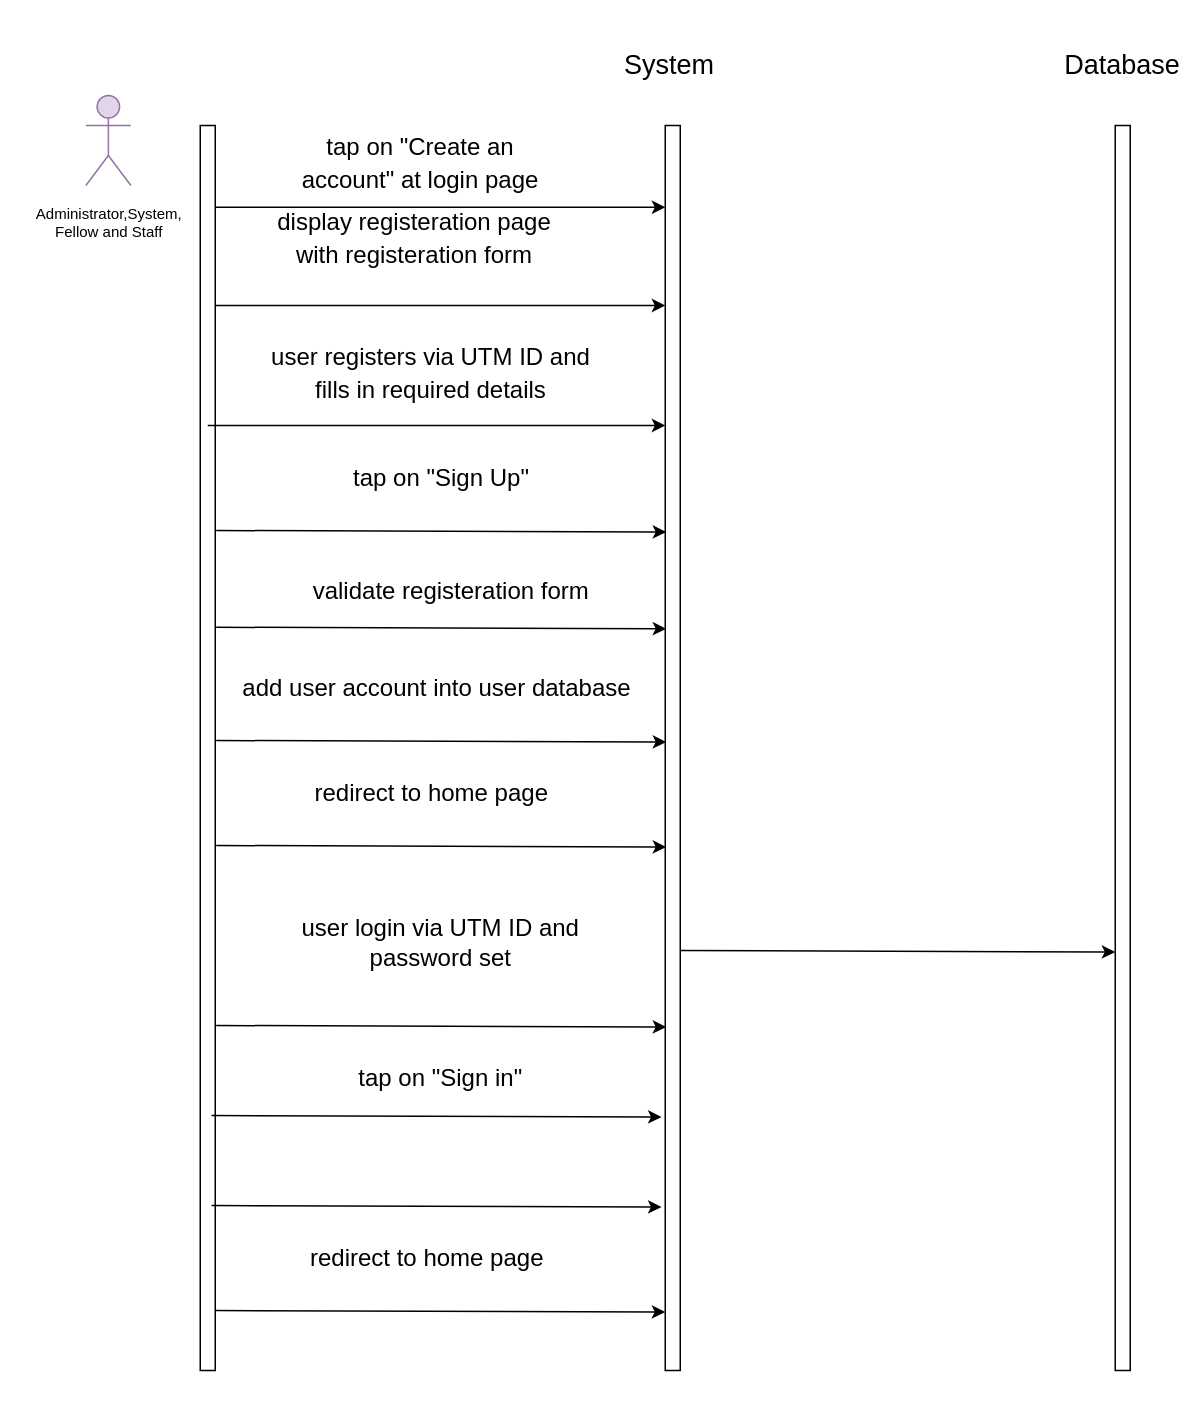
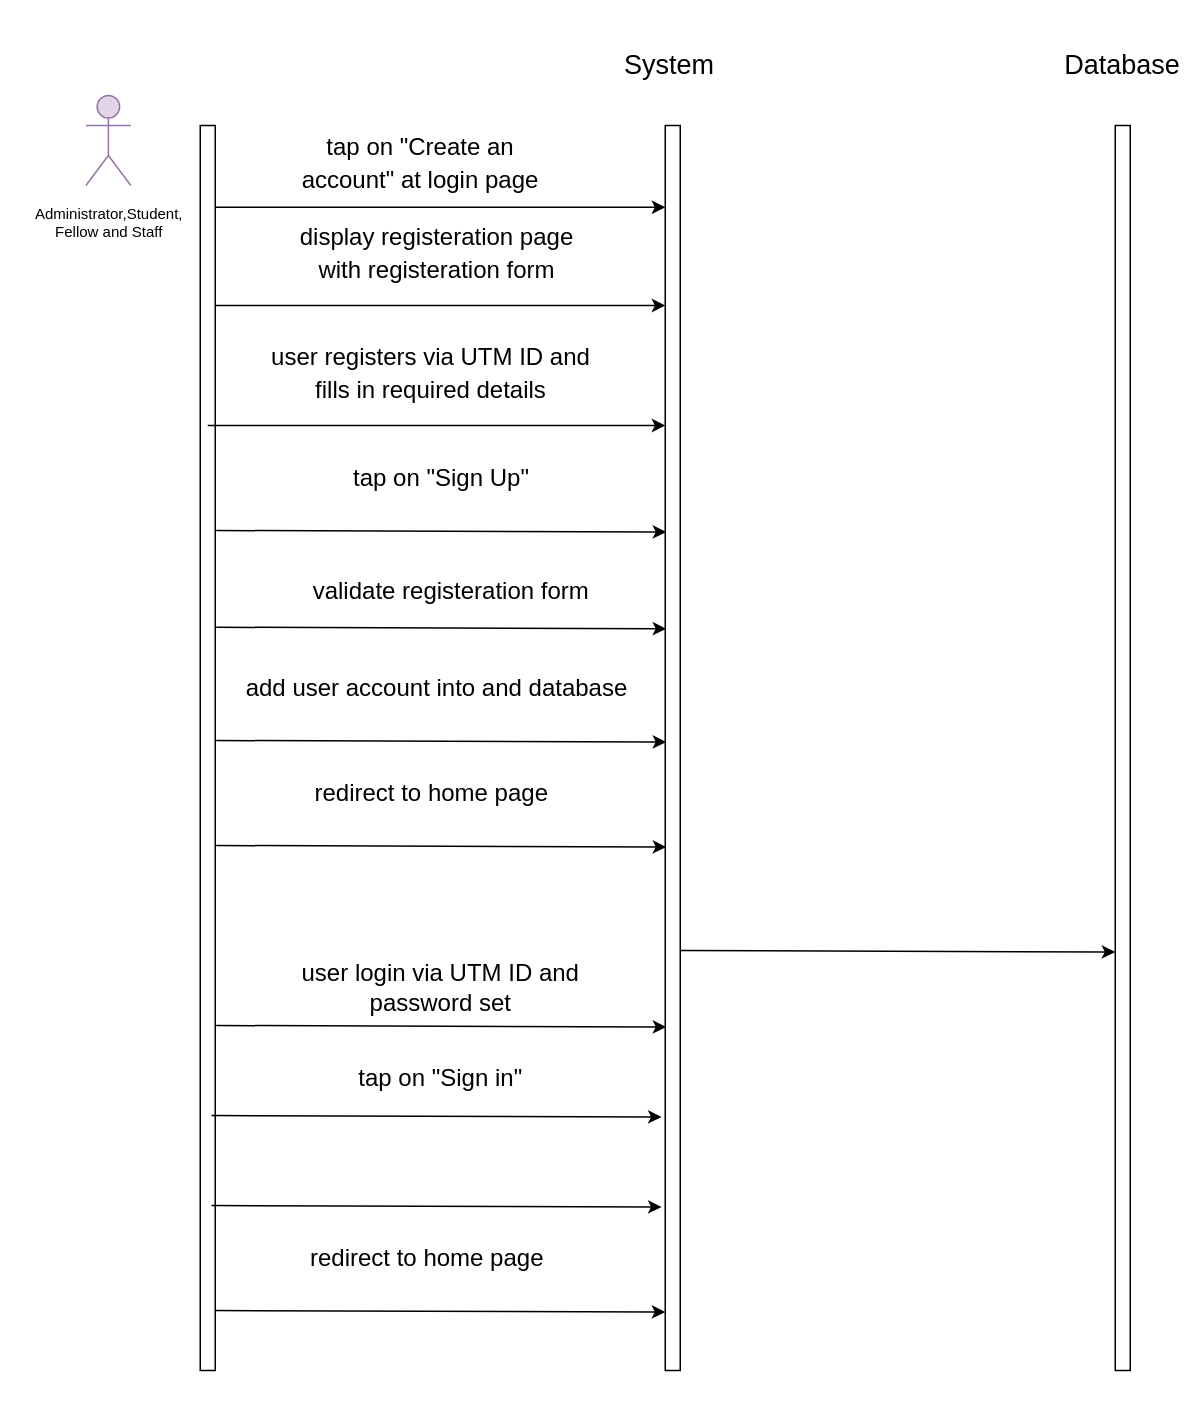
(110, 223) -> (110, 223)
(414, 238) -> (437, 253)
(437, 688) -> (437, 688)
(441, 943) -> (441, 988)
